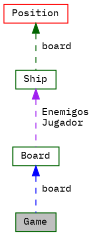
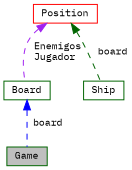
(36, 123) -> (24, 53)
